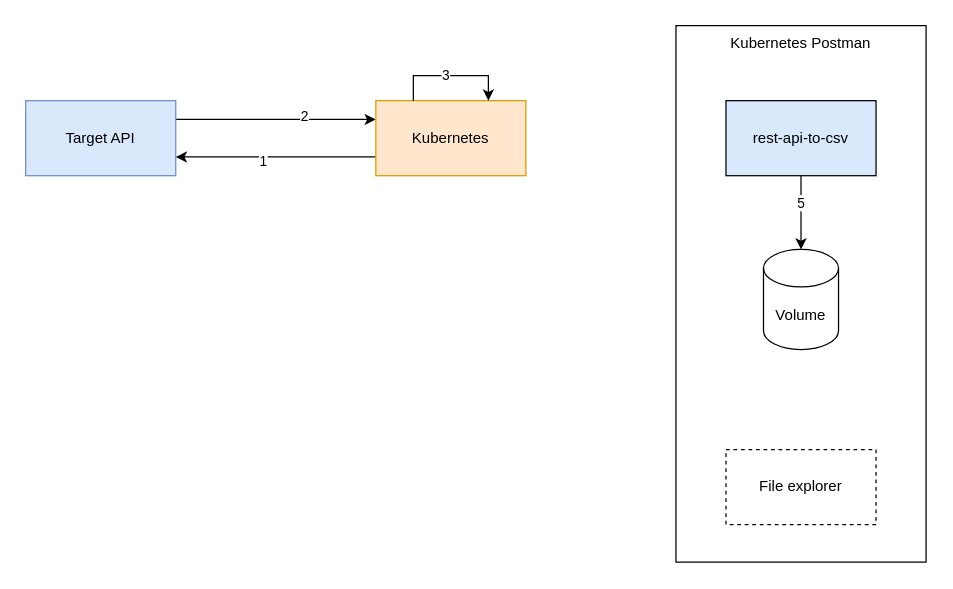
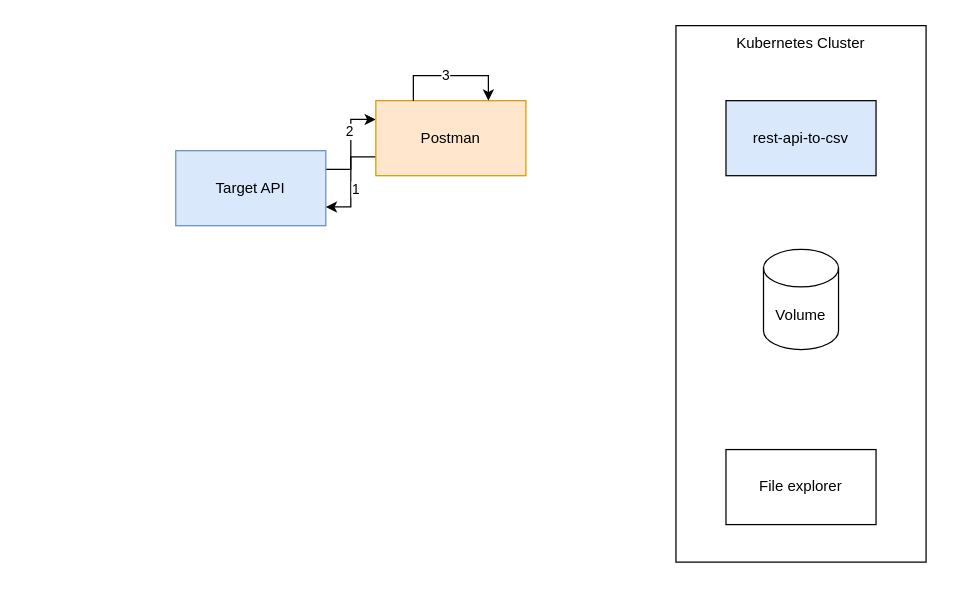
(801, 43) -> (801, 43)
(101, 138) -> (251, 188)
(451, 138) -> (451, 138)
(801, 208) -> none
(801, 487) -> (801, 487)
